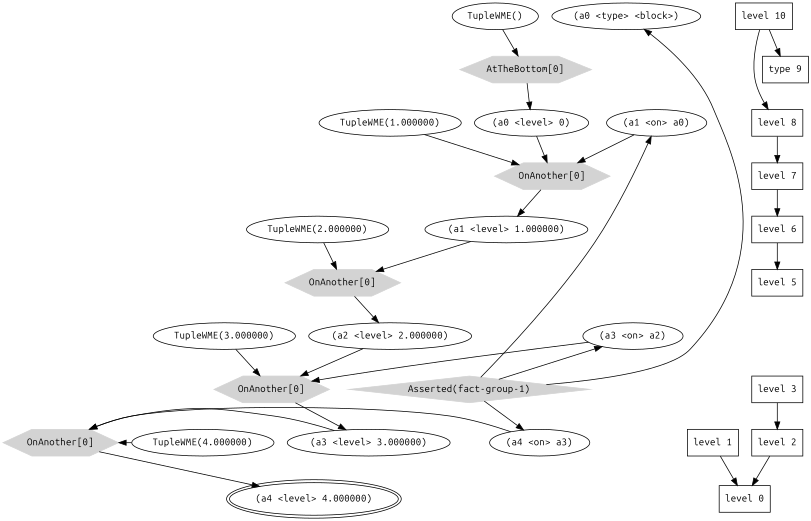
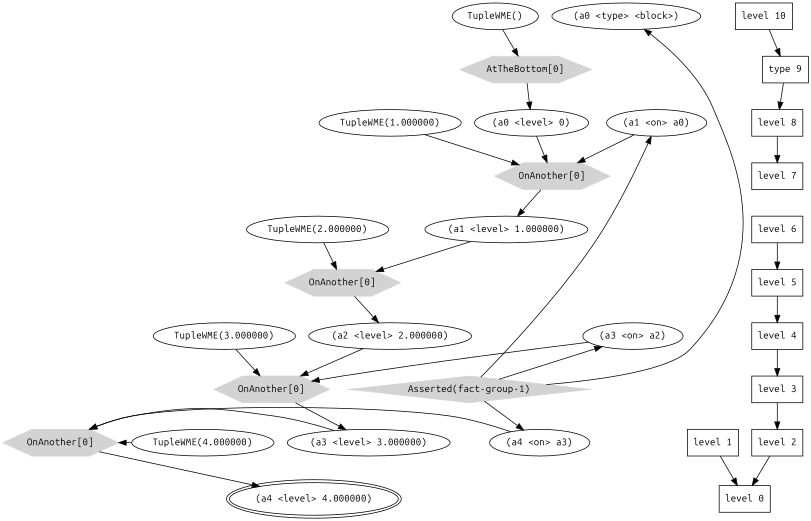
(754, 67) -> (782, 93)
(777, 199) -> none
none -> (777, 336)
